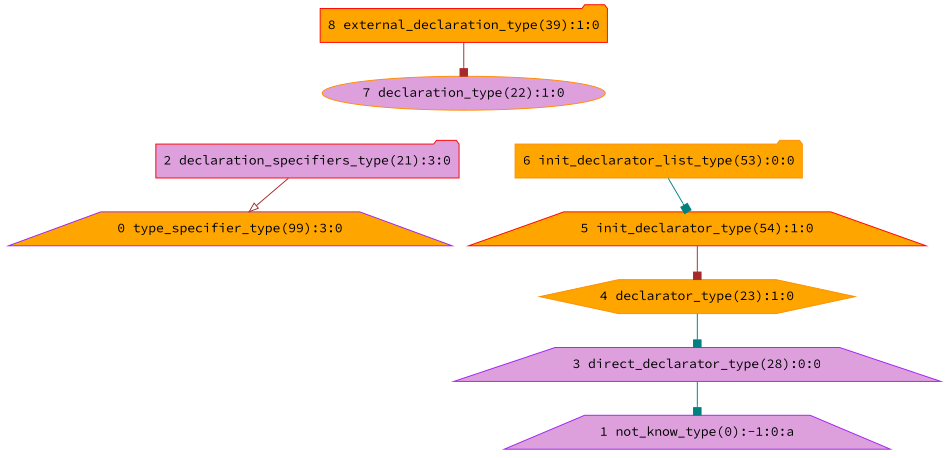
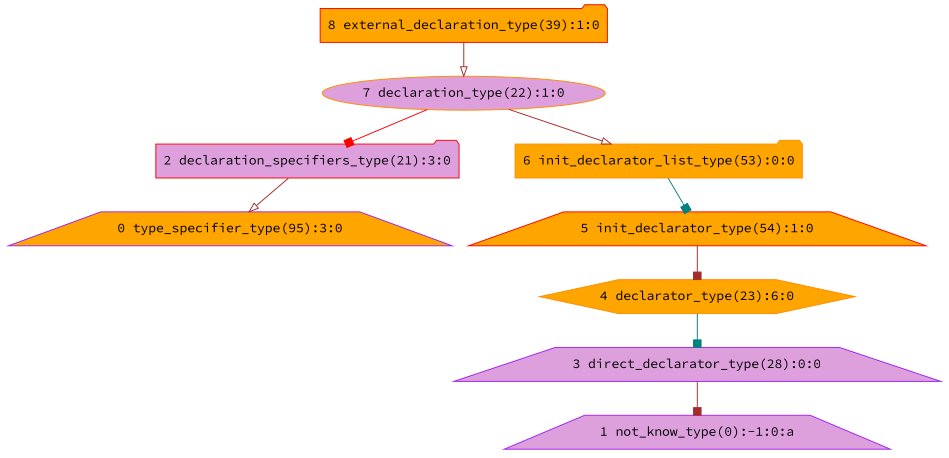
(464, 55) -> (464, 55)
none -> (391, 125)
none -> (555, 125)
(230, 229) -> (230, 229)
(697, 297) -> (697, 297)
(697, 394) -> (697, 394)
